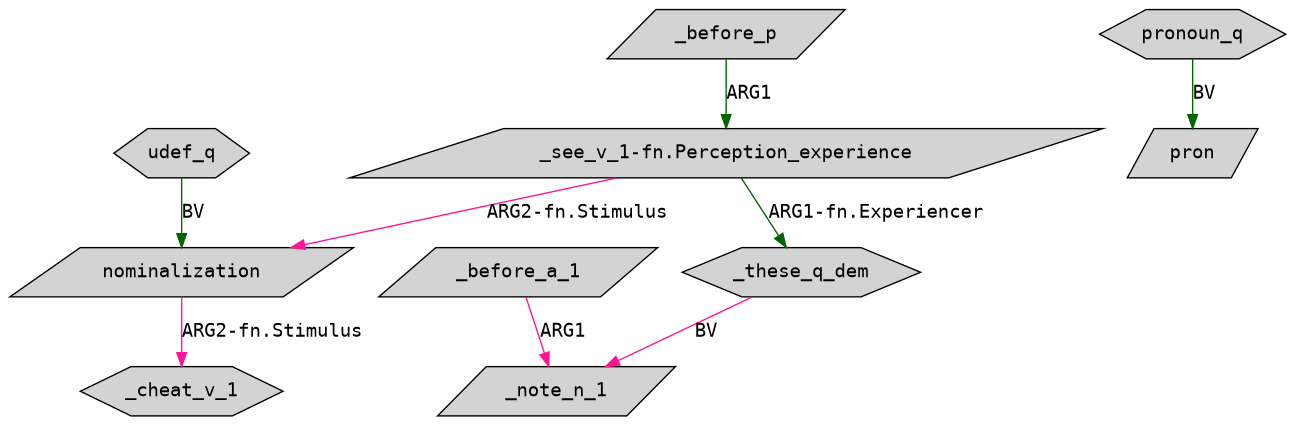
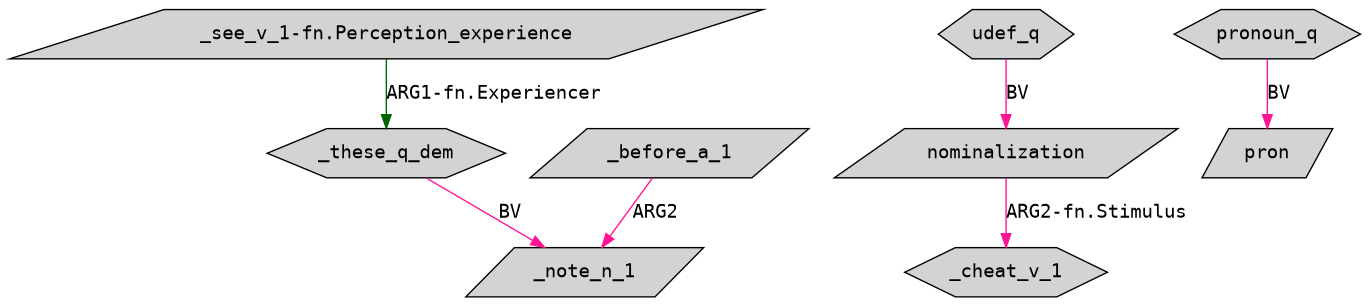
(726, 34) -> none
(1193, 87) -> (1267, 87)
(182, 206) -> (1006, 87)
(461, 211) -> none
(563, 332) -> (656, 213)
